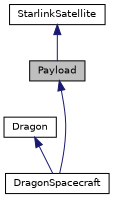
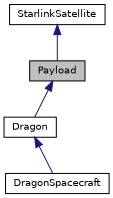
(66, 132) -> (41, 104)
